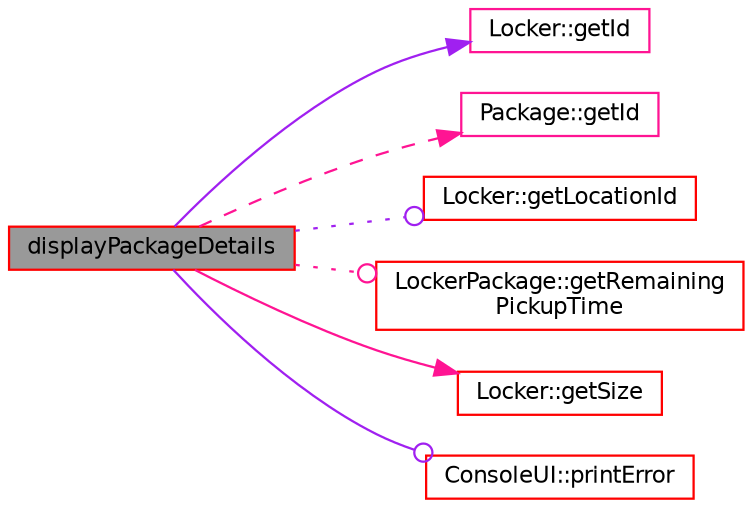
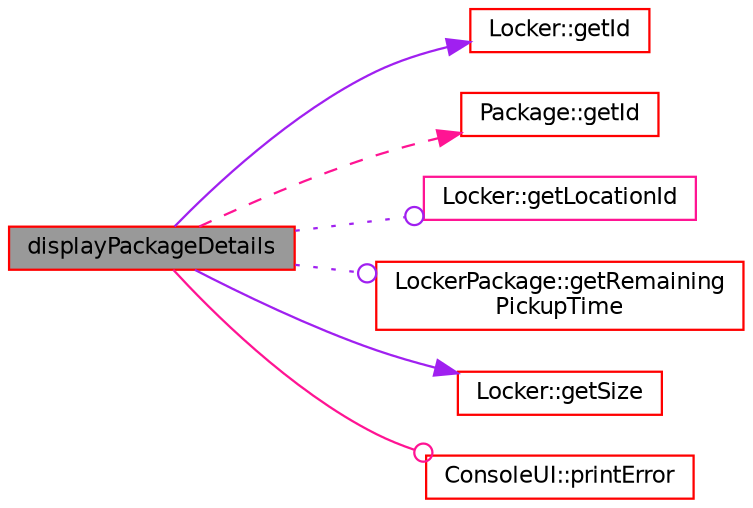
(560, 31) -> (560, 31)
(560, 114) -> (560, 114)
(560, 198) -> (560, 198)
(326, 269) -> (326, 269)
(313, 325) -> (313, 325)
(284, 373) -> (284, 373)
